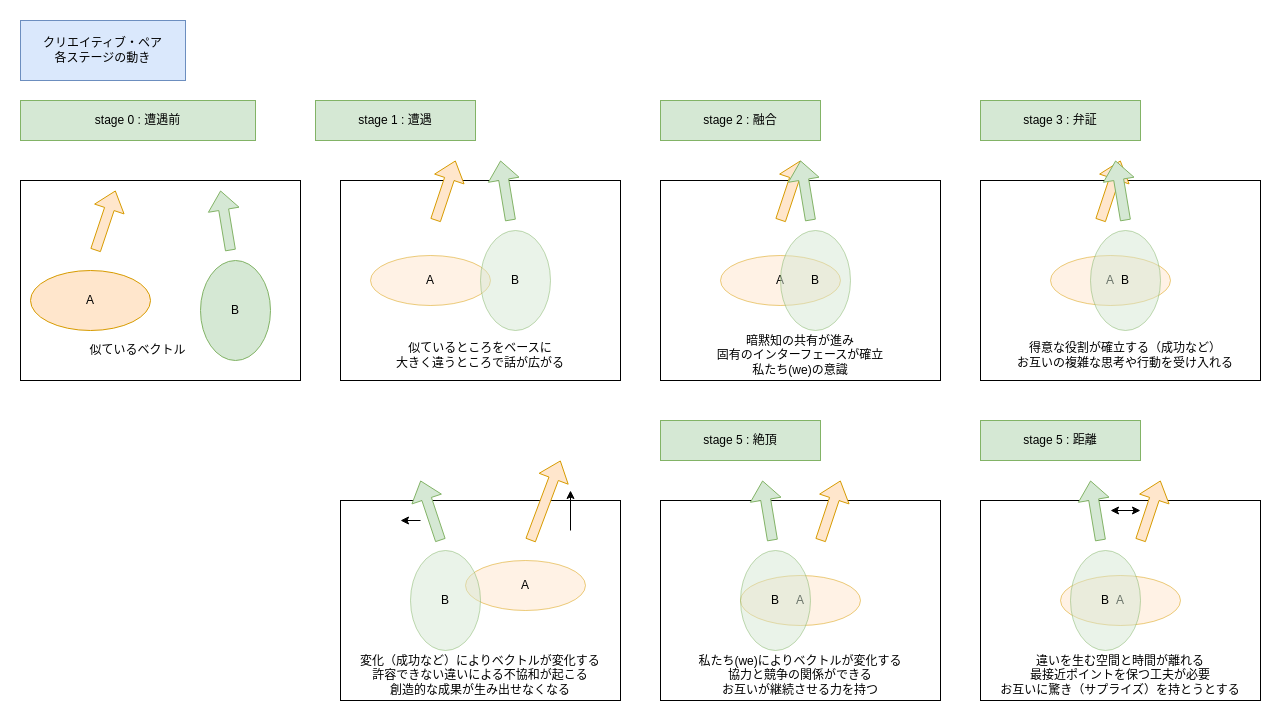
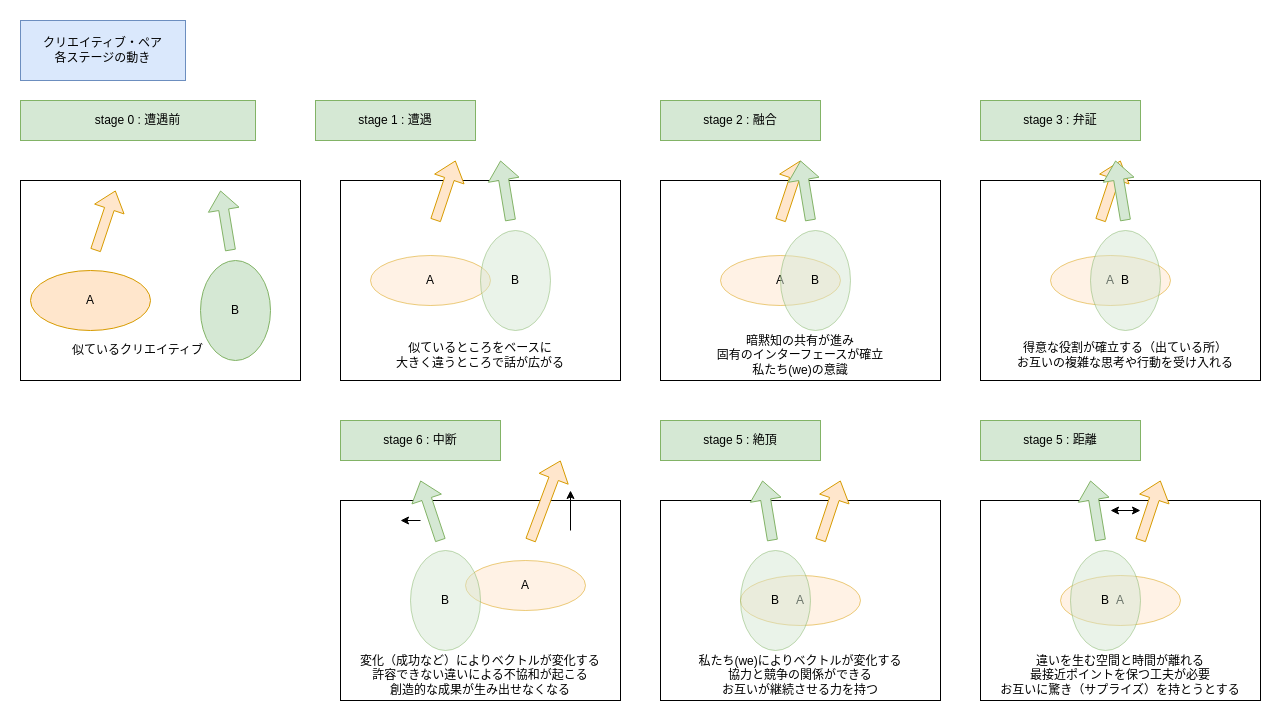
(138, 351) -> (138, 351)
(1126, 356) -> (1126, 356)
none -> (421, 441)
